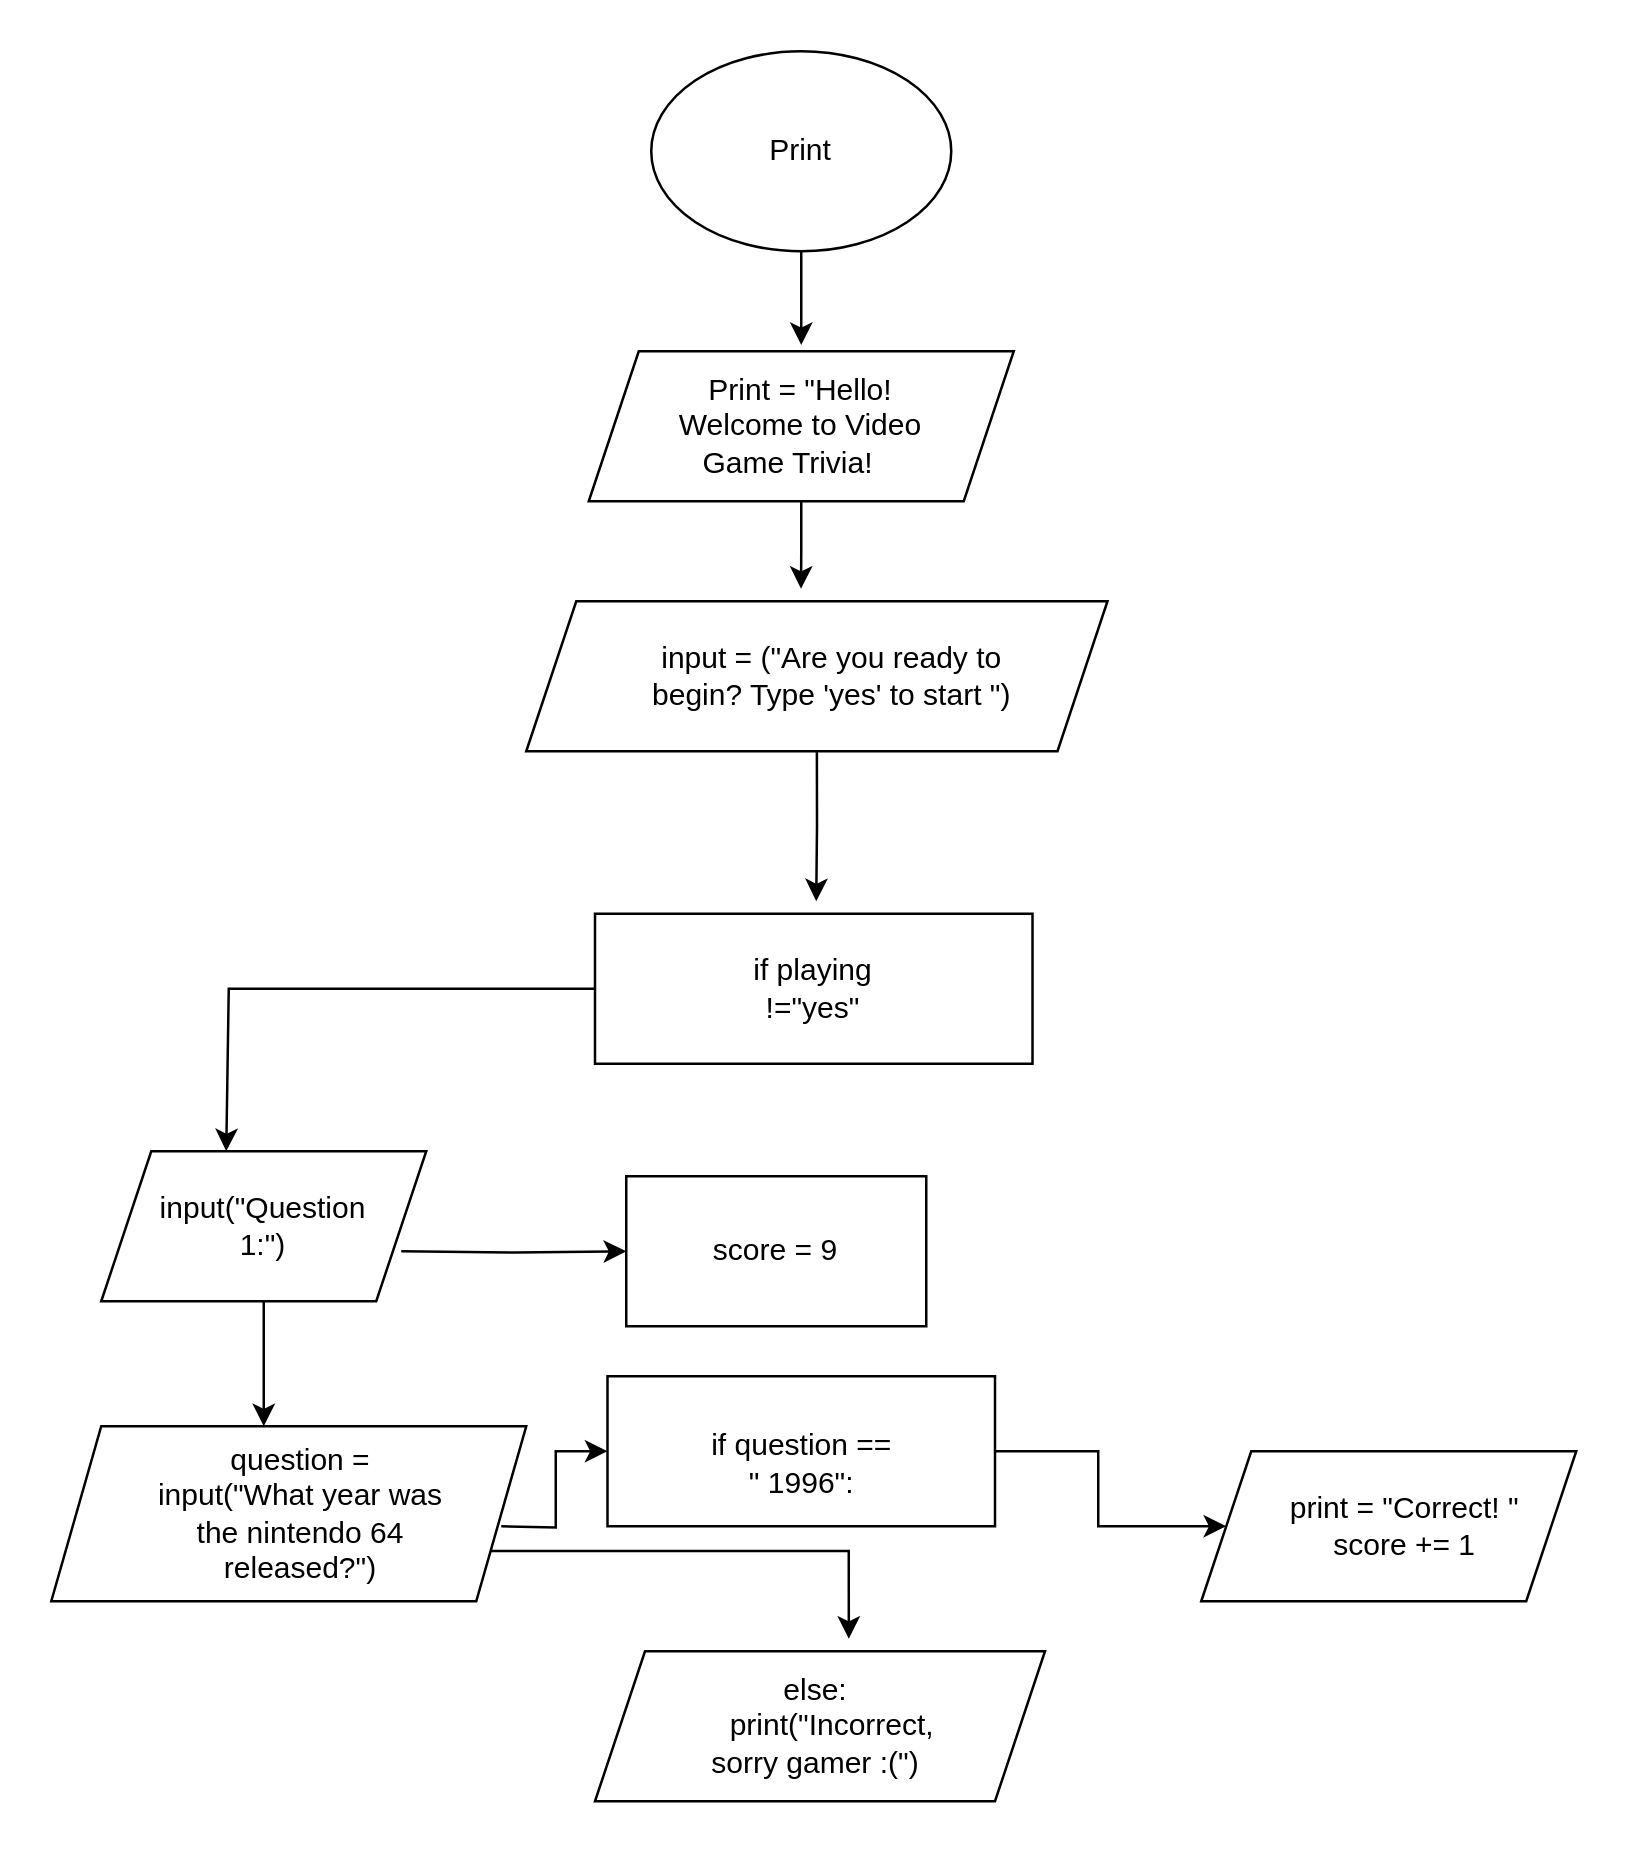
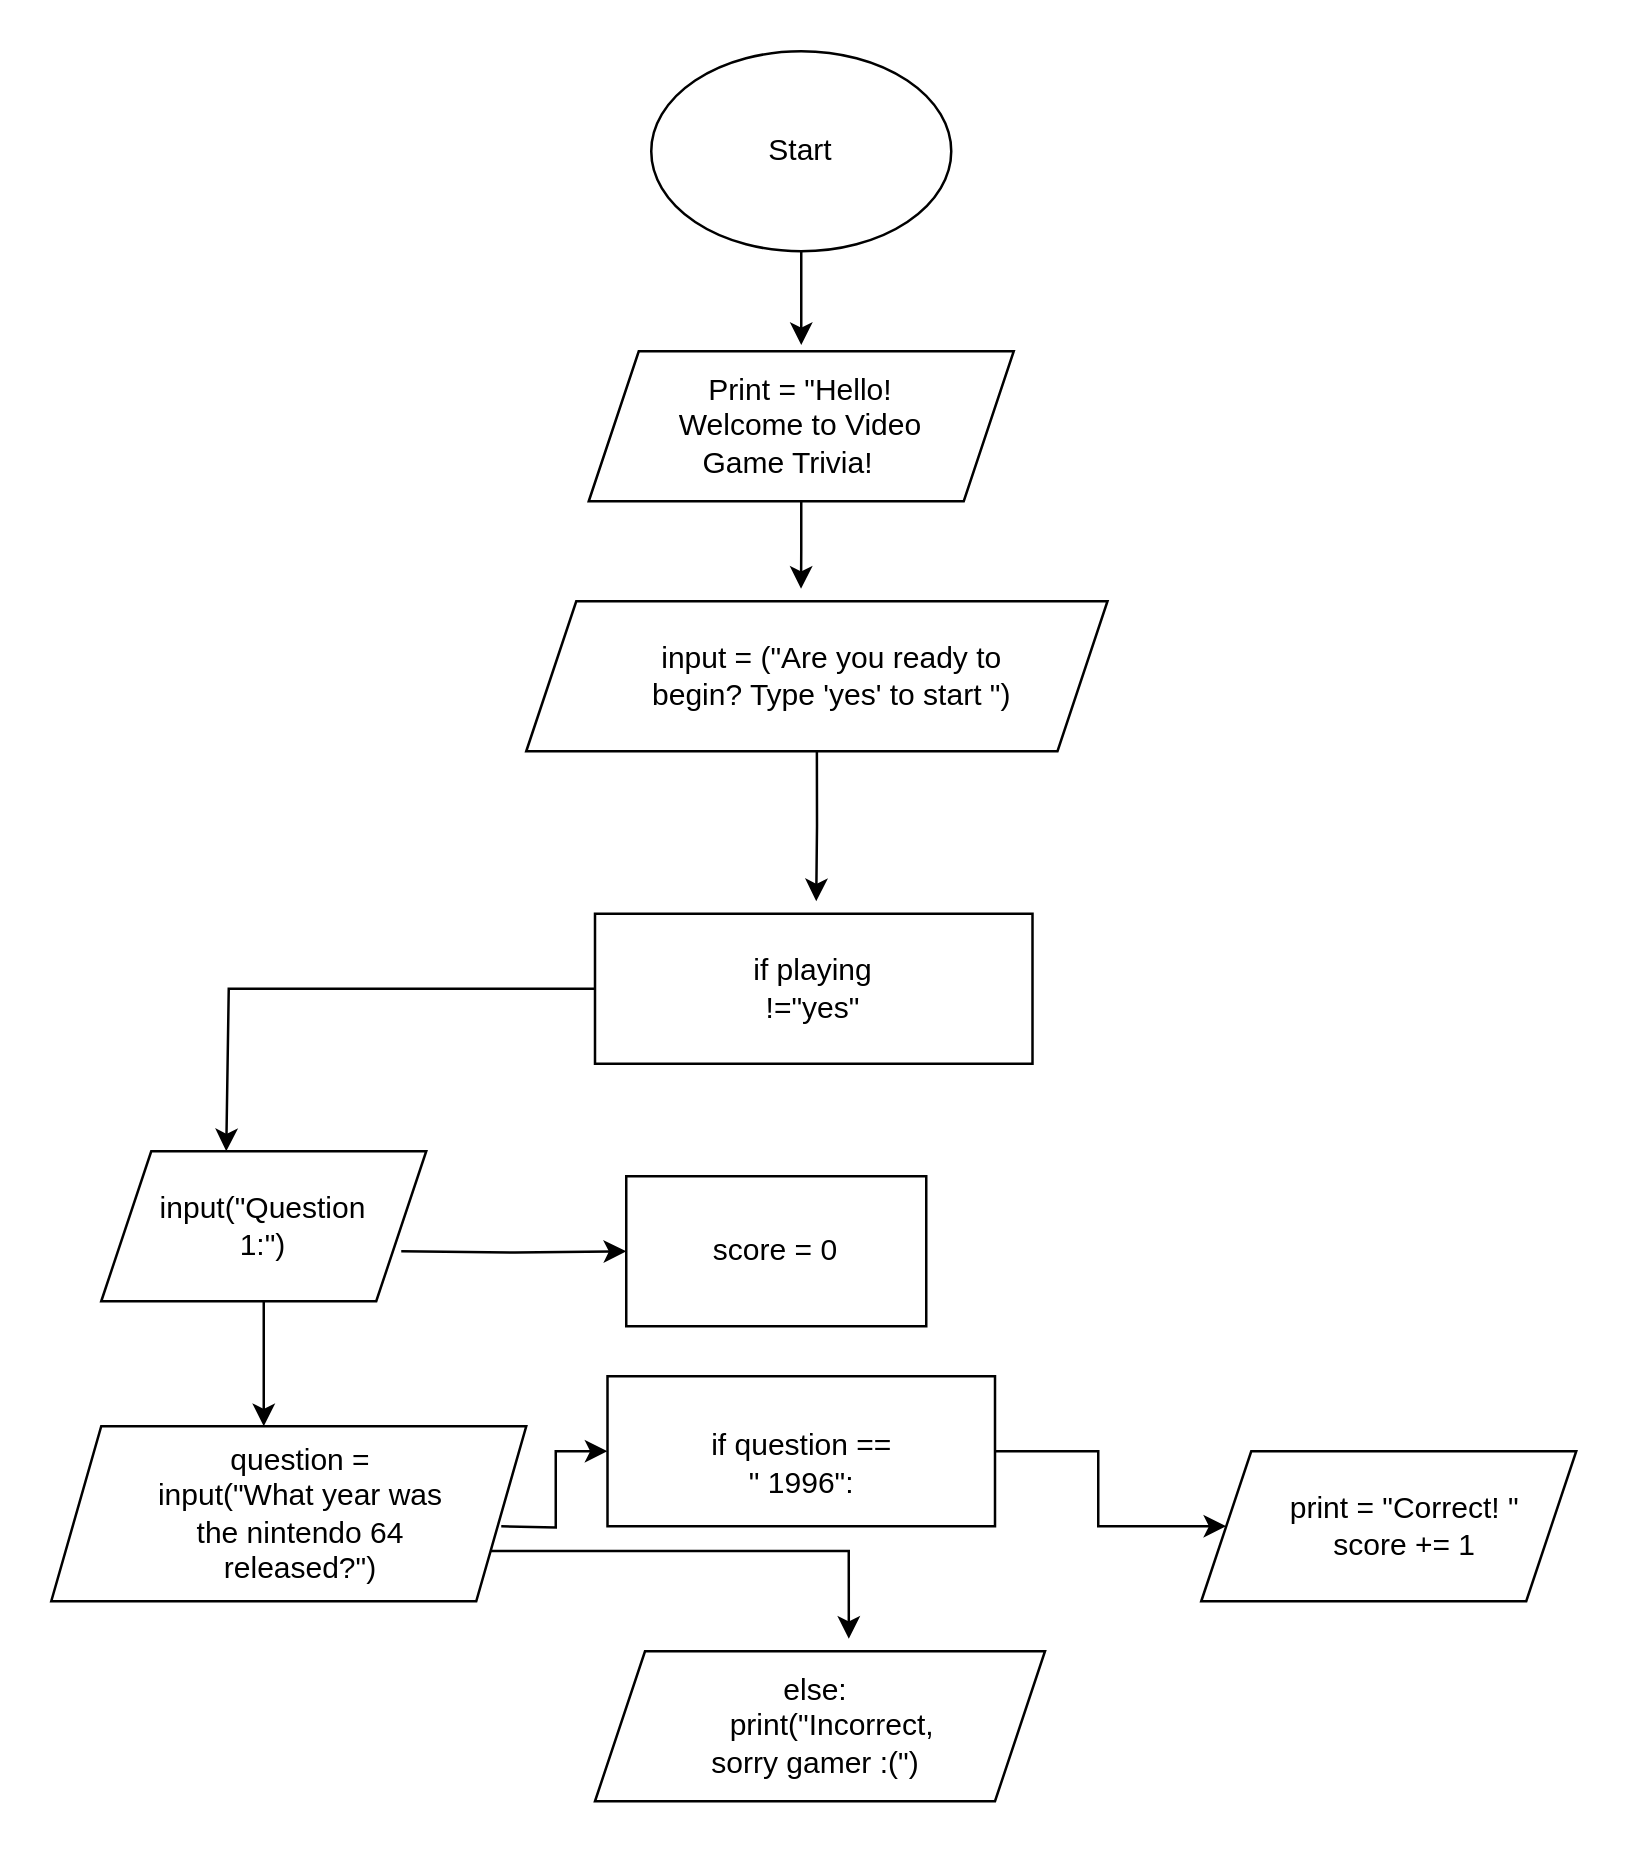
(801, 151) -> (801, 151)
(776, 1251) -> (776, 1251)
